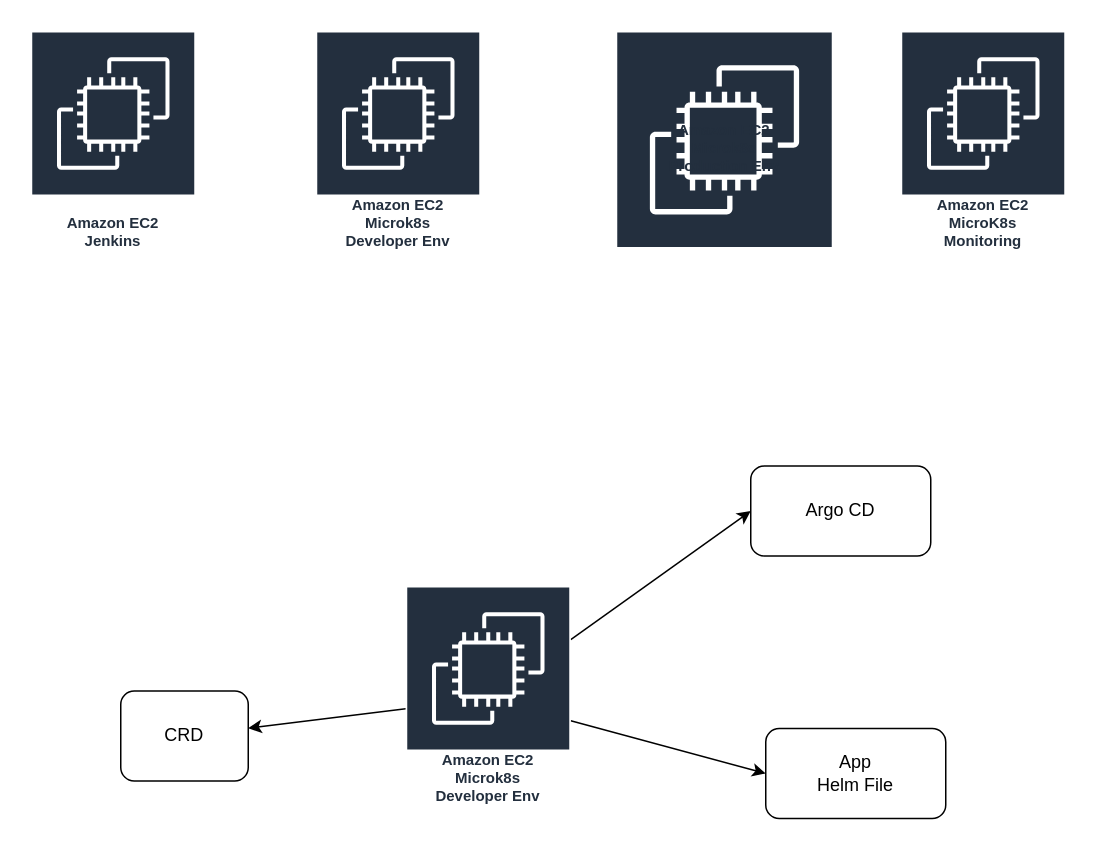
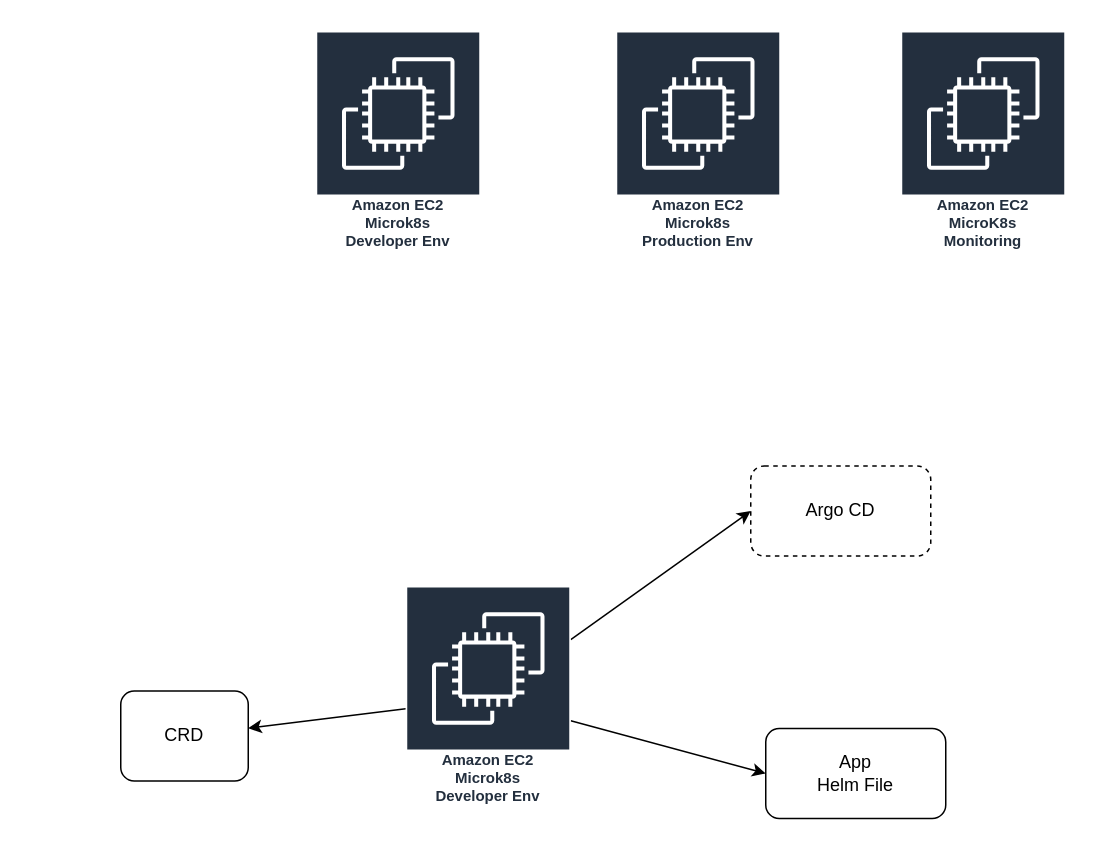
(725, 106) -> (698, 143)
(113, 143) -> none
(841, 511) -> (841, 511)
